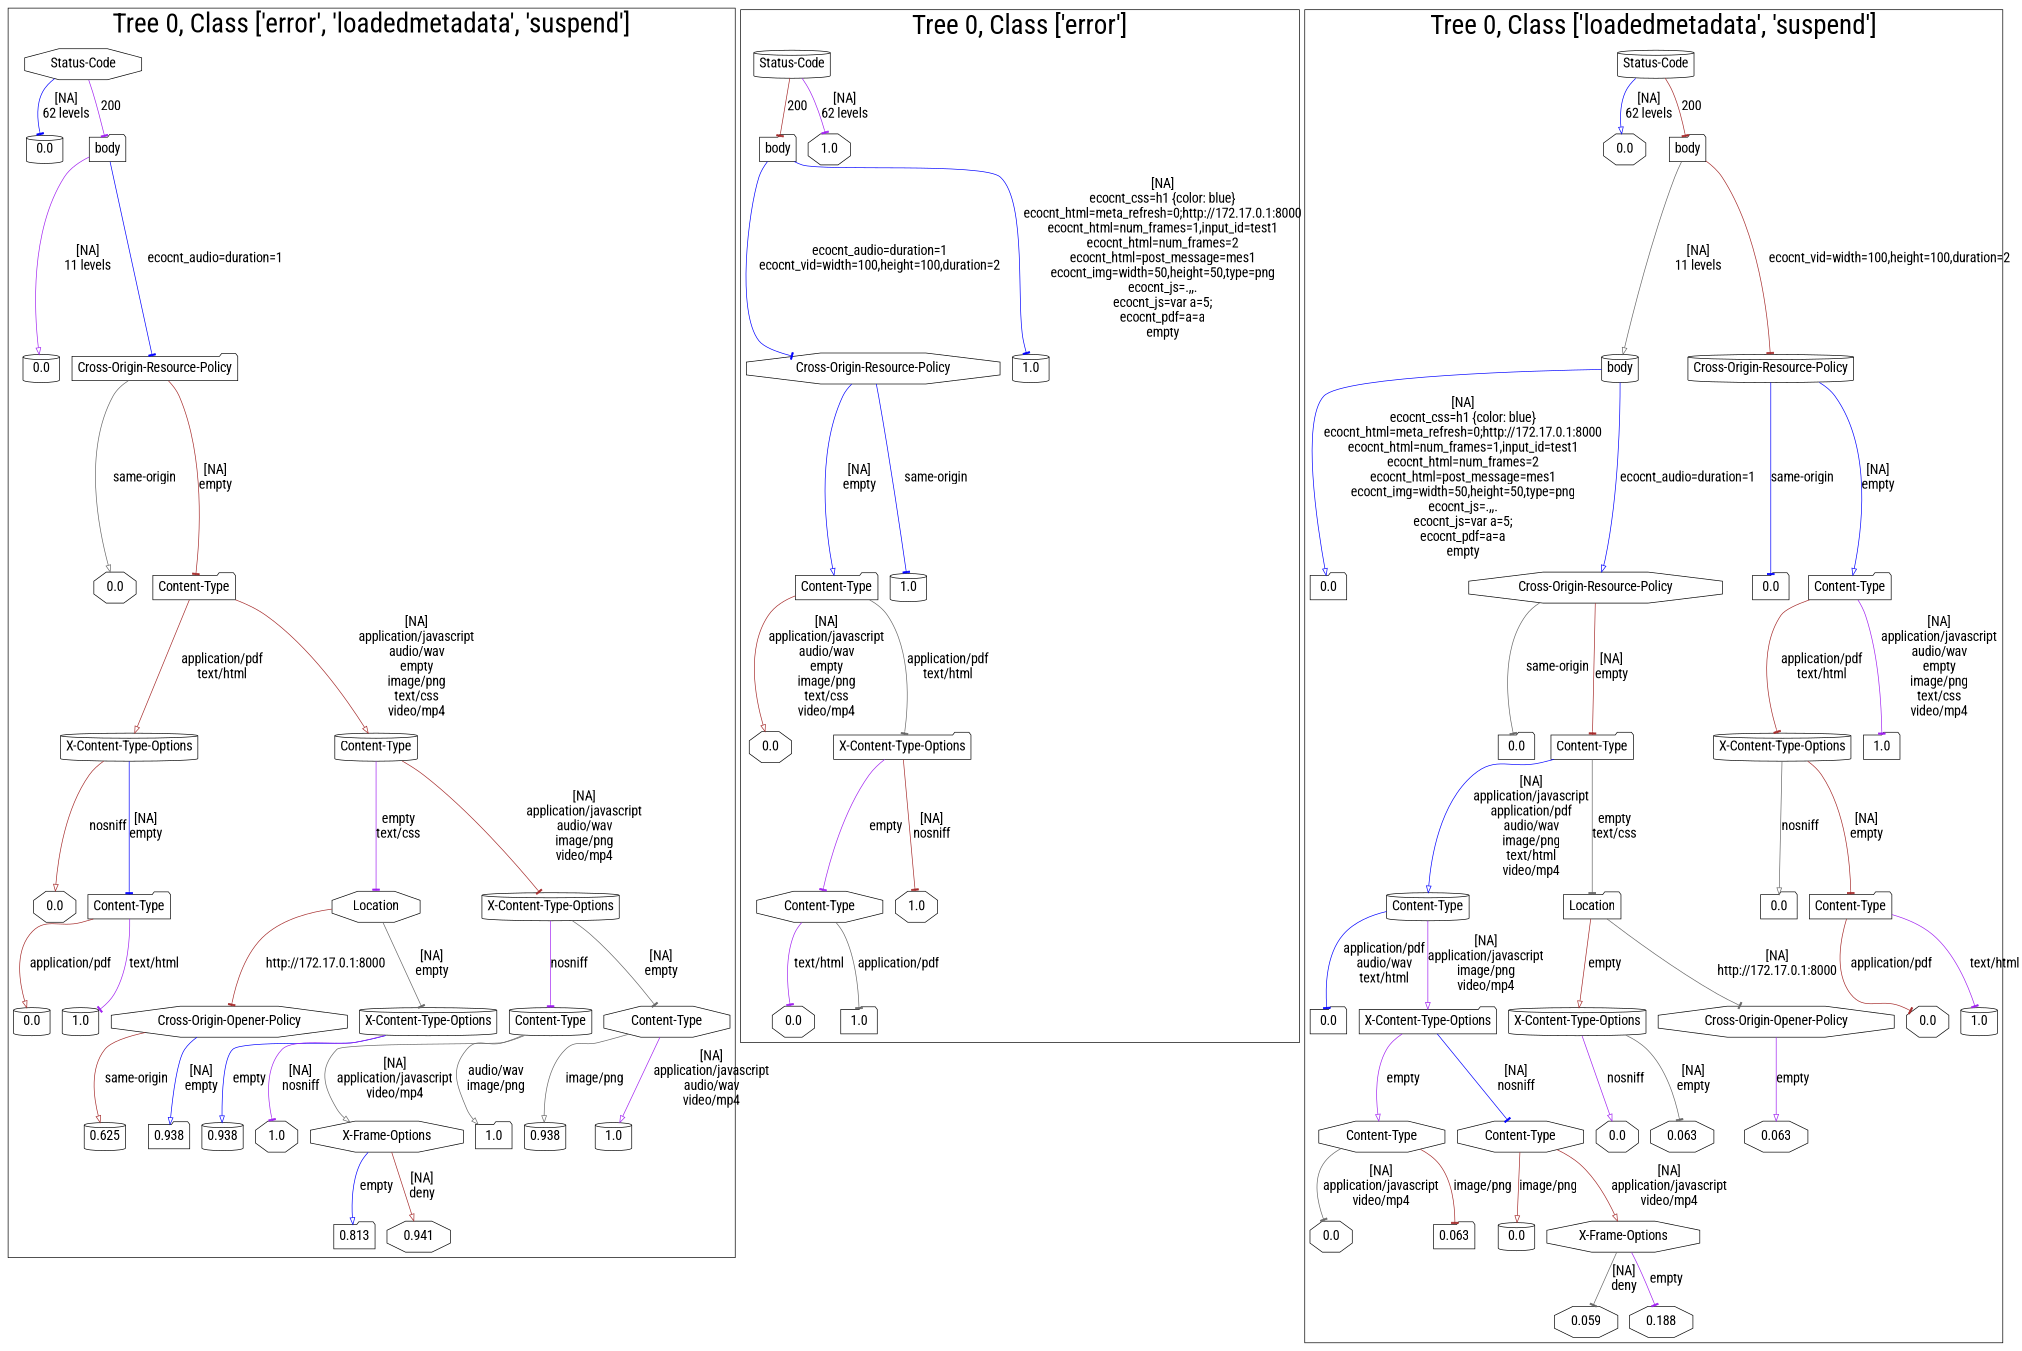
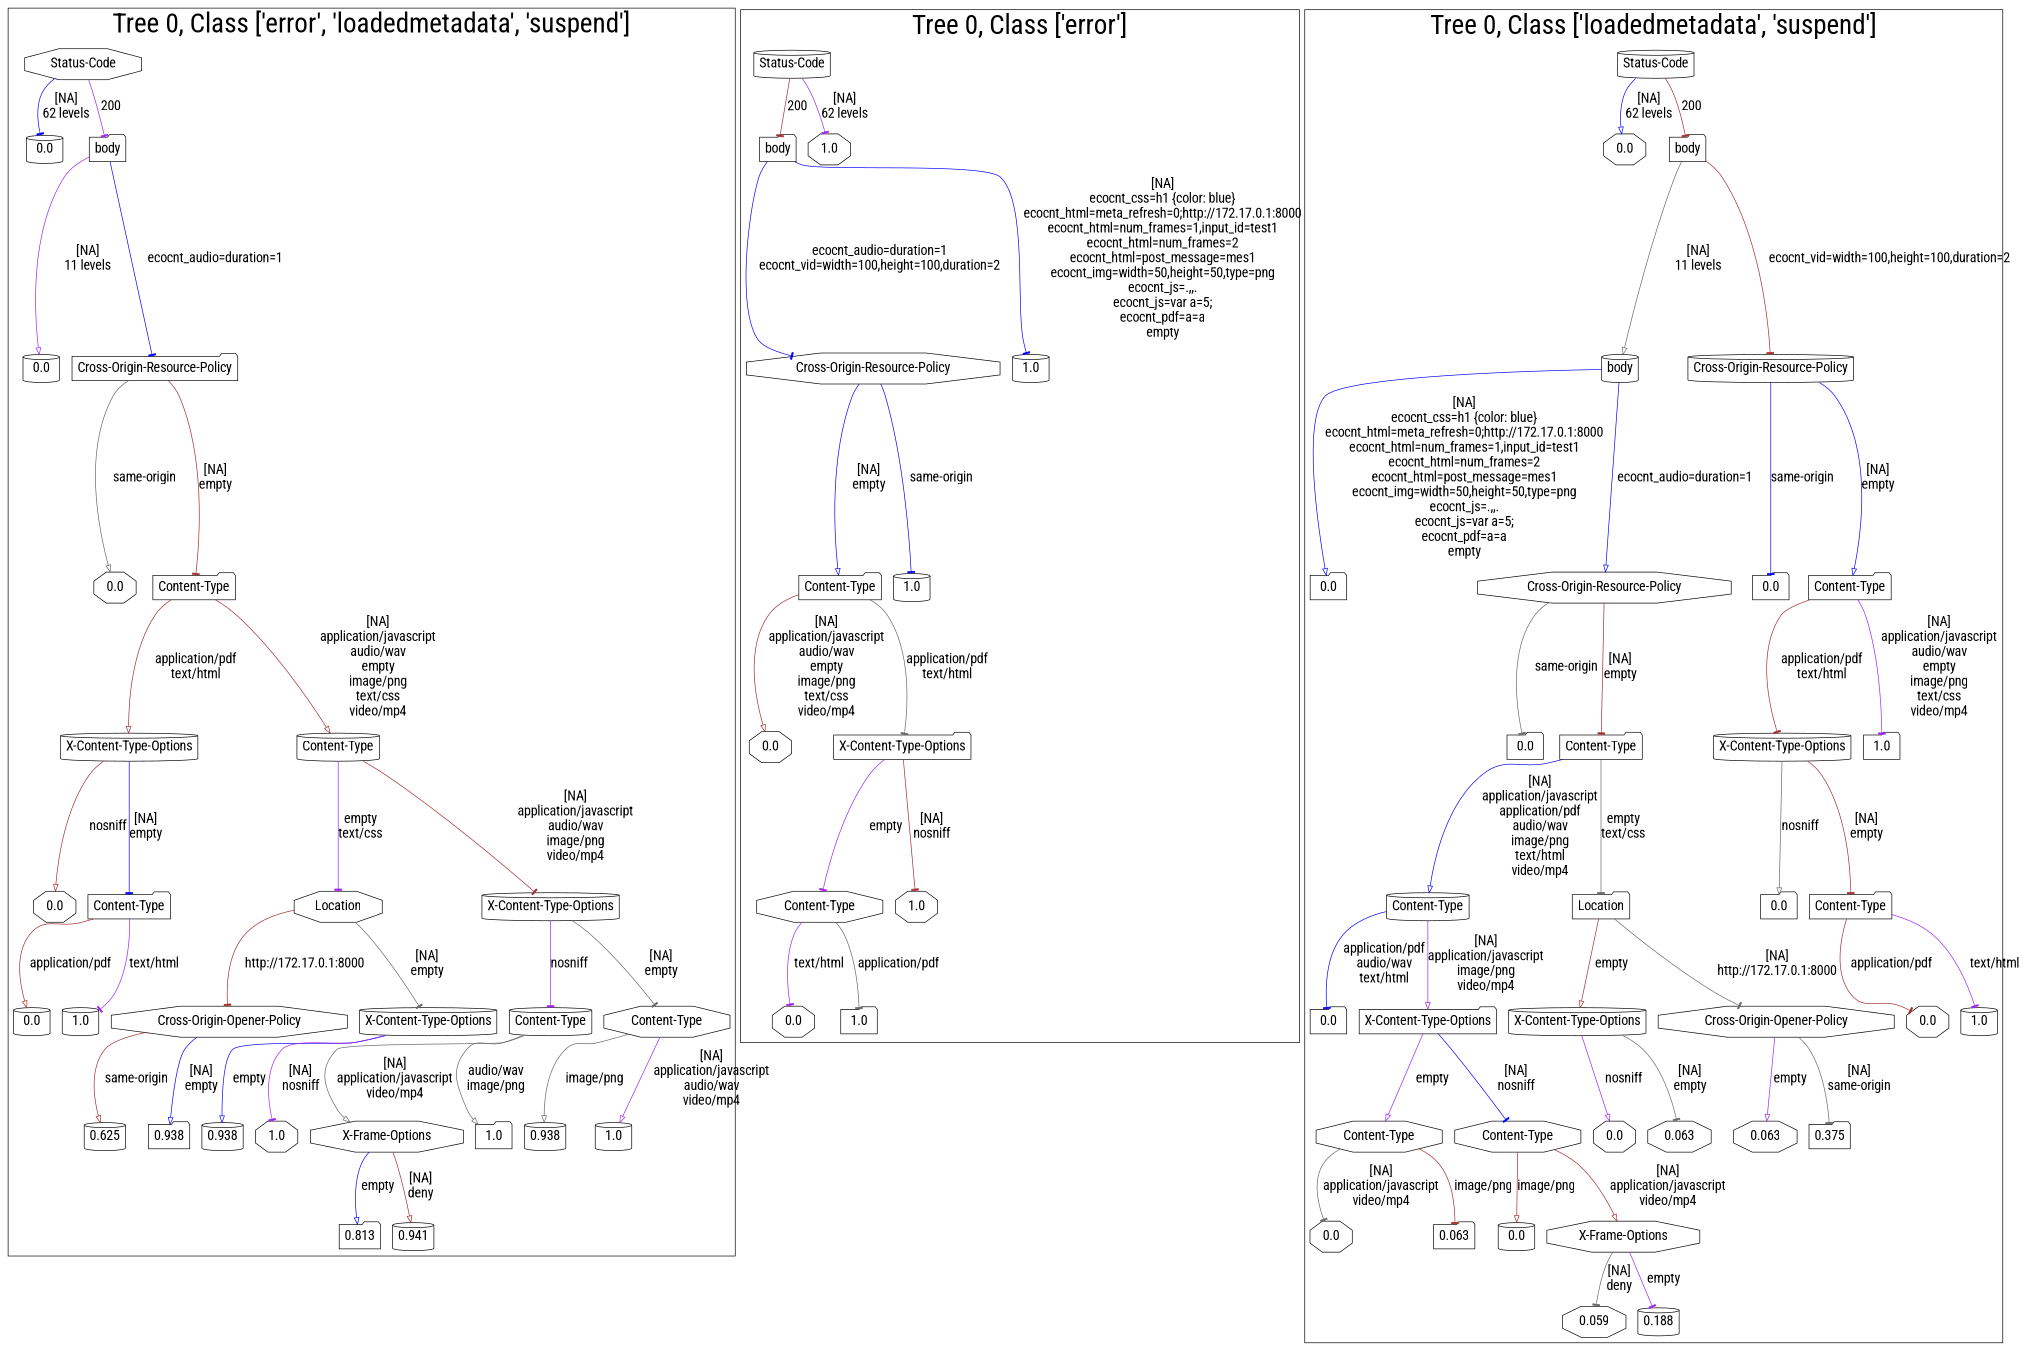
none -> (1830, 1137)
(419, 1237) -> (413, 1237)
(1661, 1322) -> (1659, 1322)
